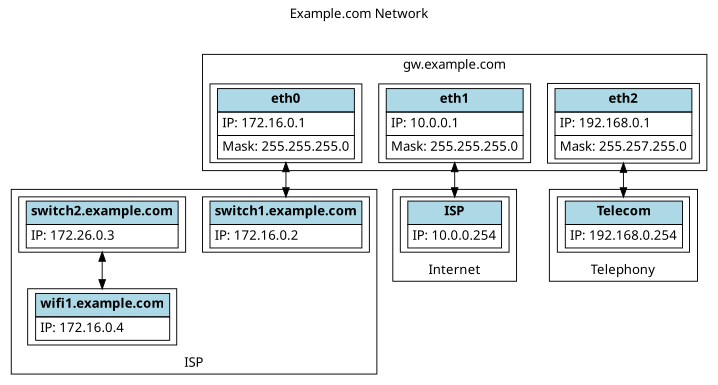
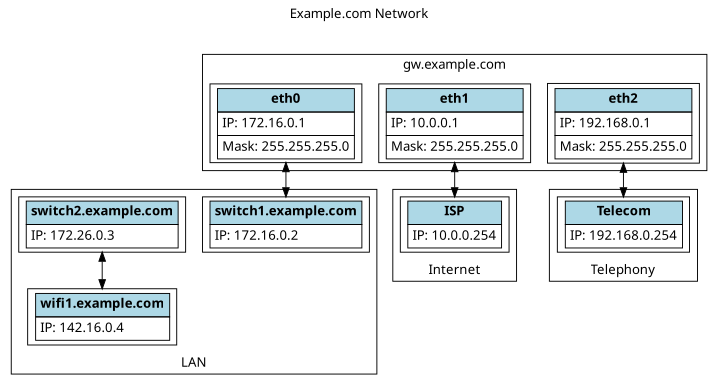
(623, 147) -> (623, 147)
(82, 328) -> (82, 328)
(194, 363) -> (194, 363)
